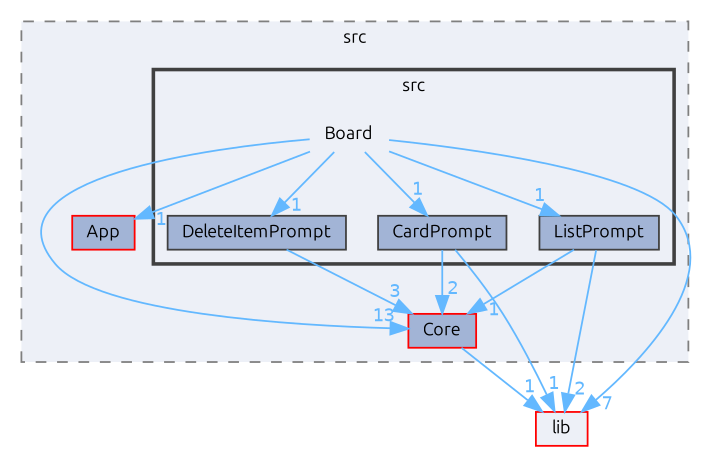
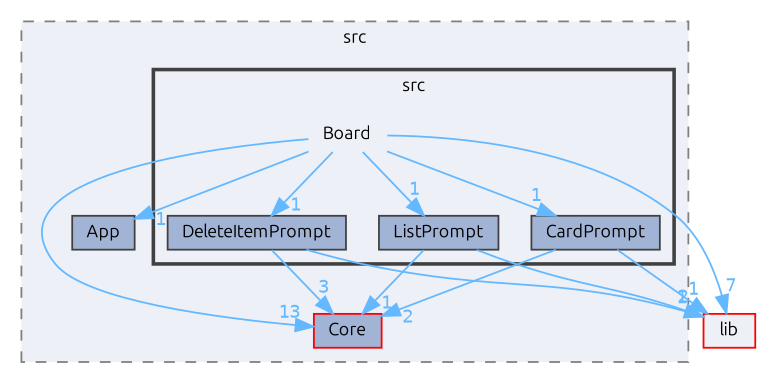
(103, 233) -> (103, 233)
(495, 374) -> (505, 283)
